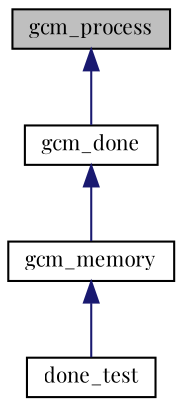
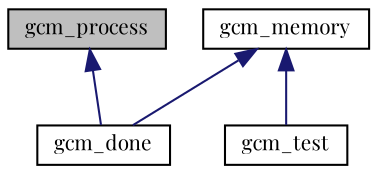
(91, 214) -> (186, 93)
(91, 377) -> (286, 145)
